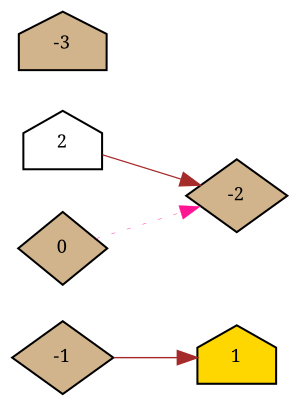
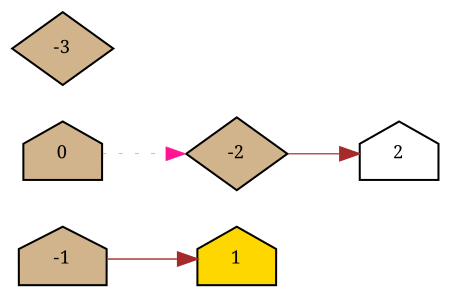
(63, 44) -> (63, 49)
(142, 167) -> (314, 154)
(63, 248) -> (63, 154)
(63, 358) -> (63, 259)
